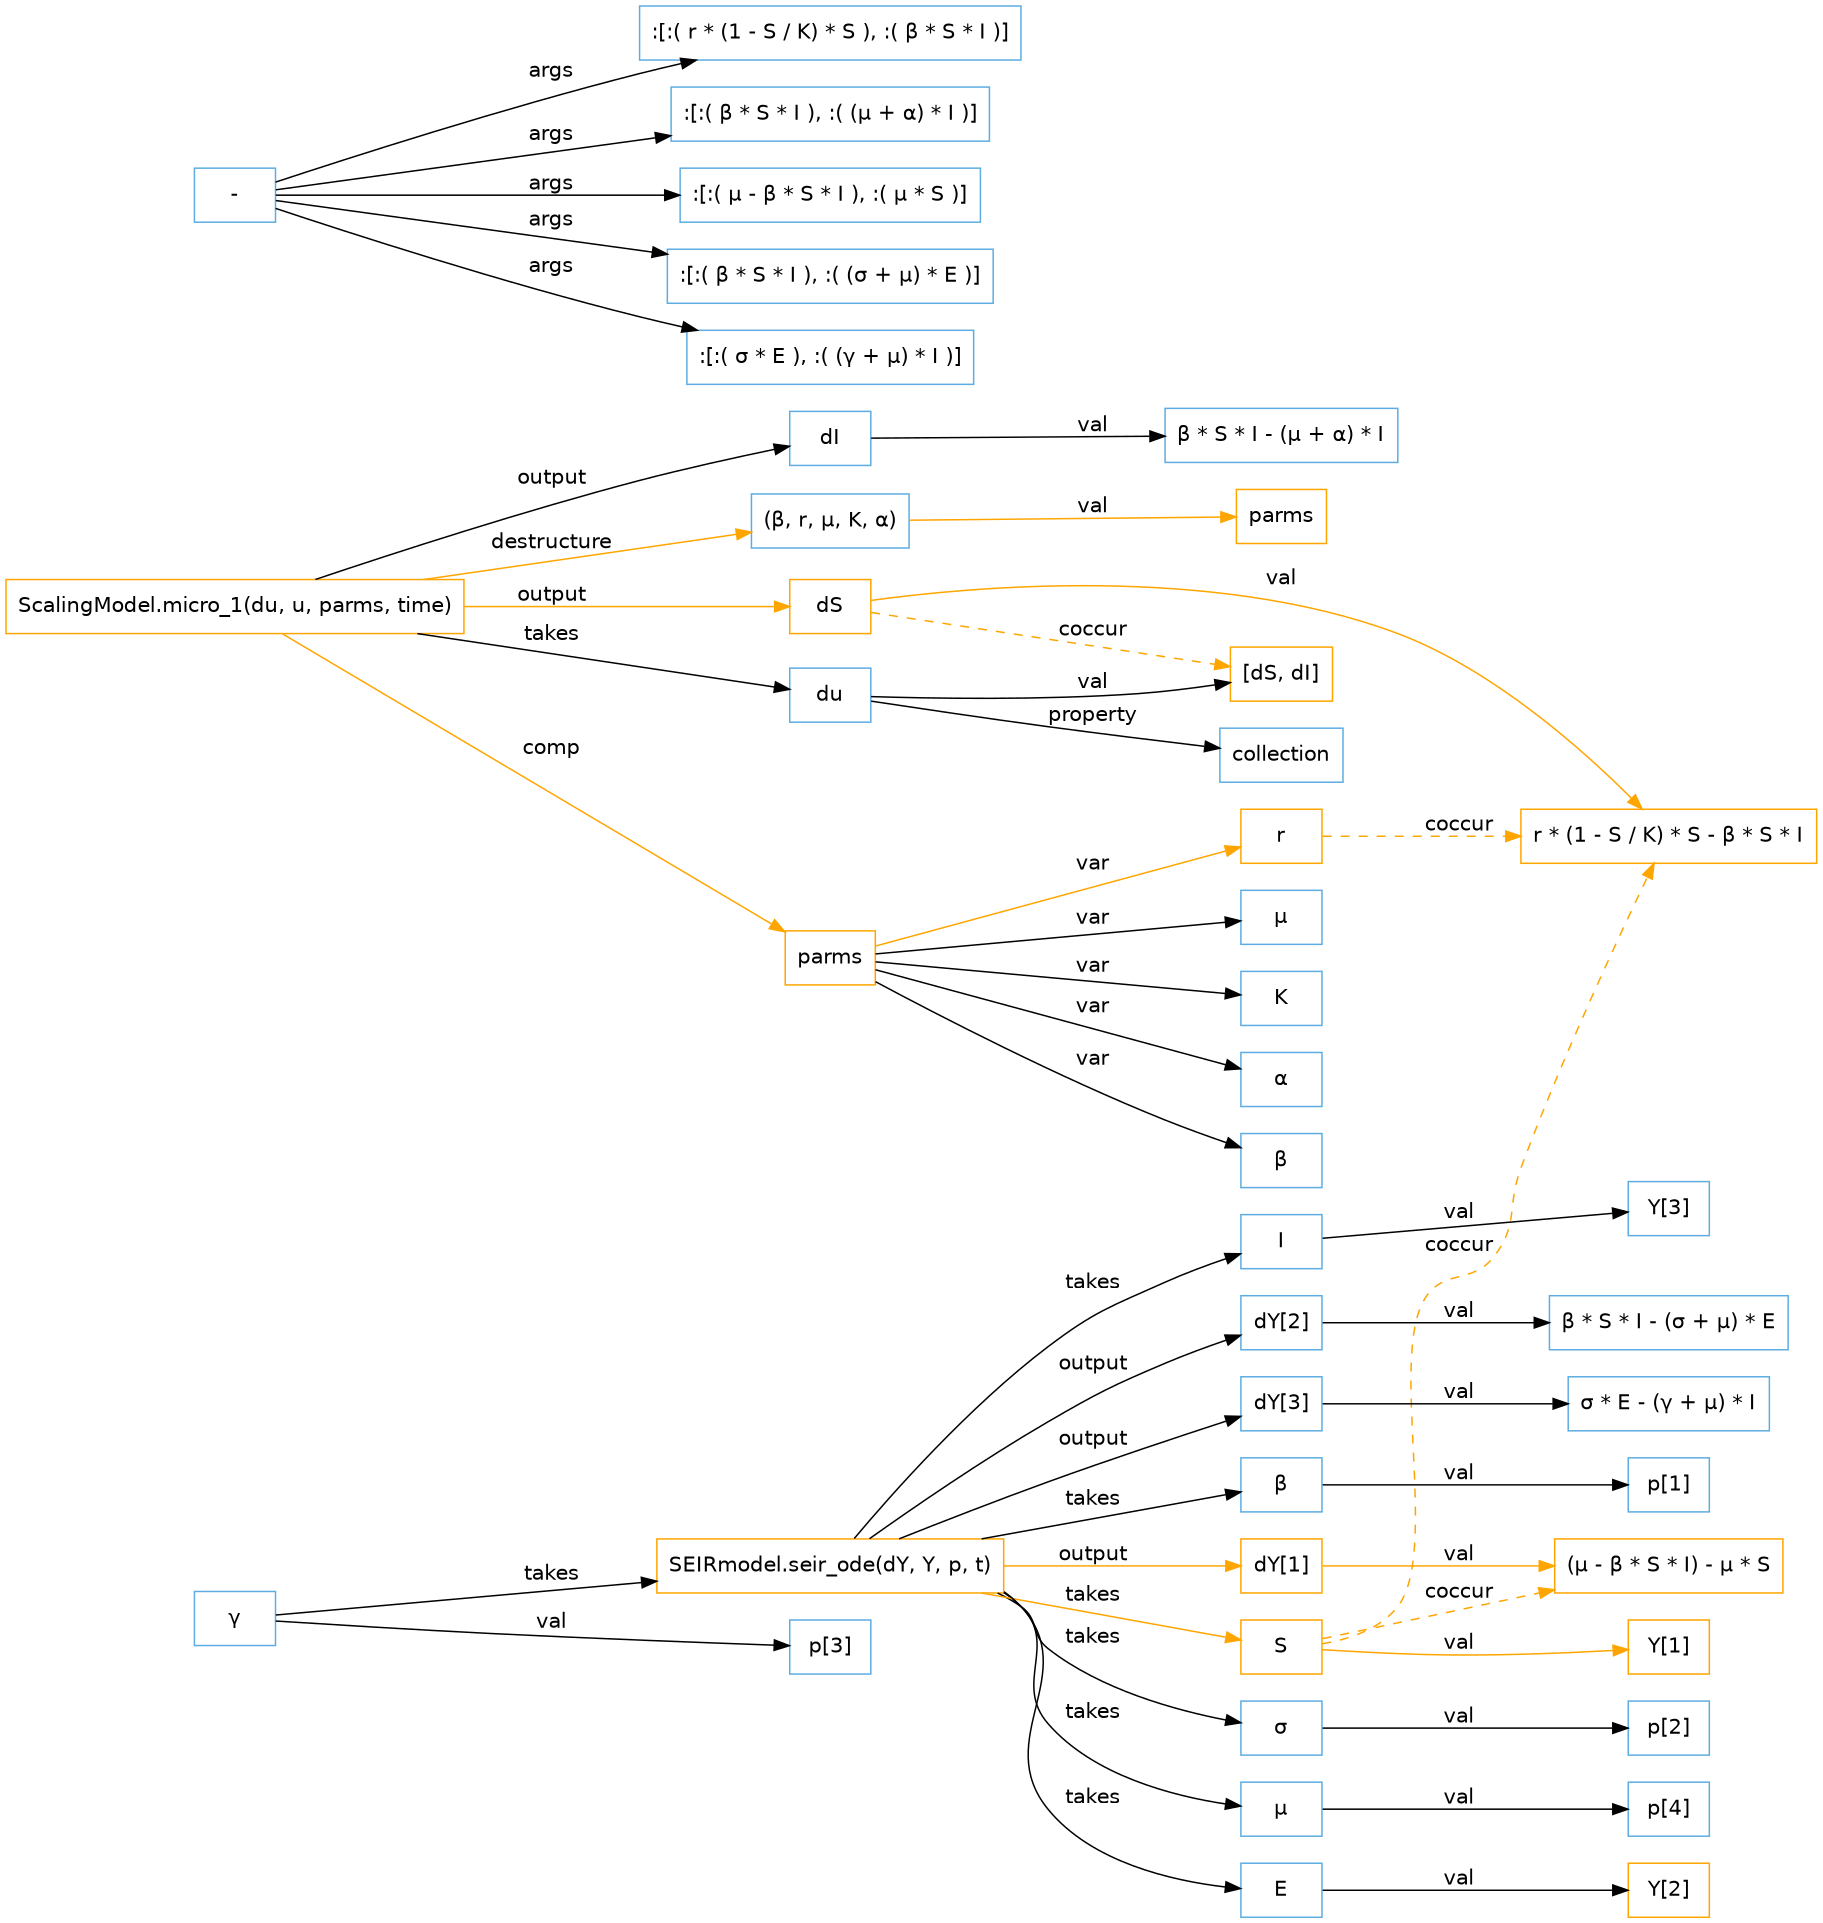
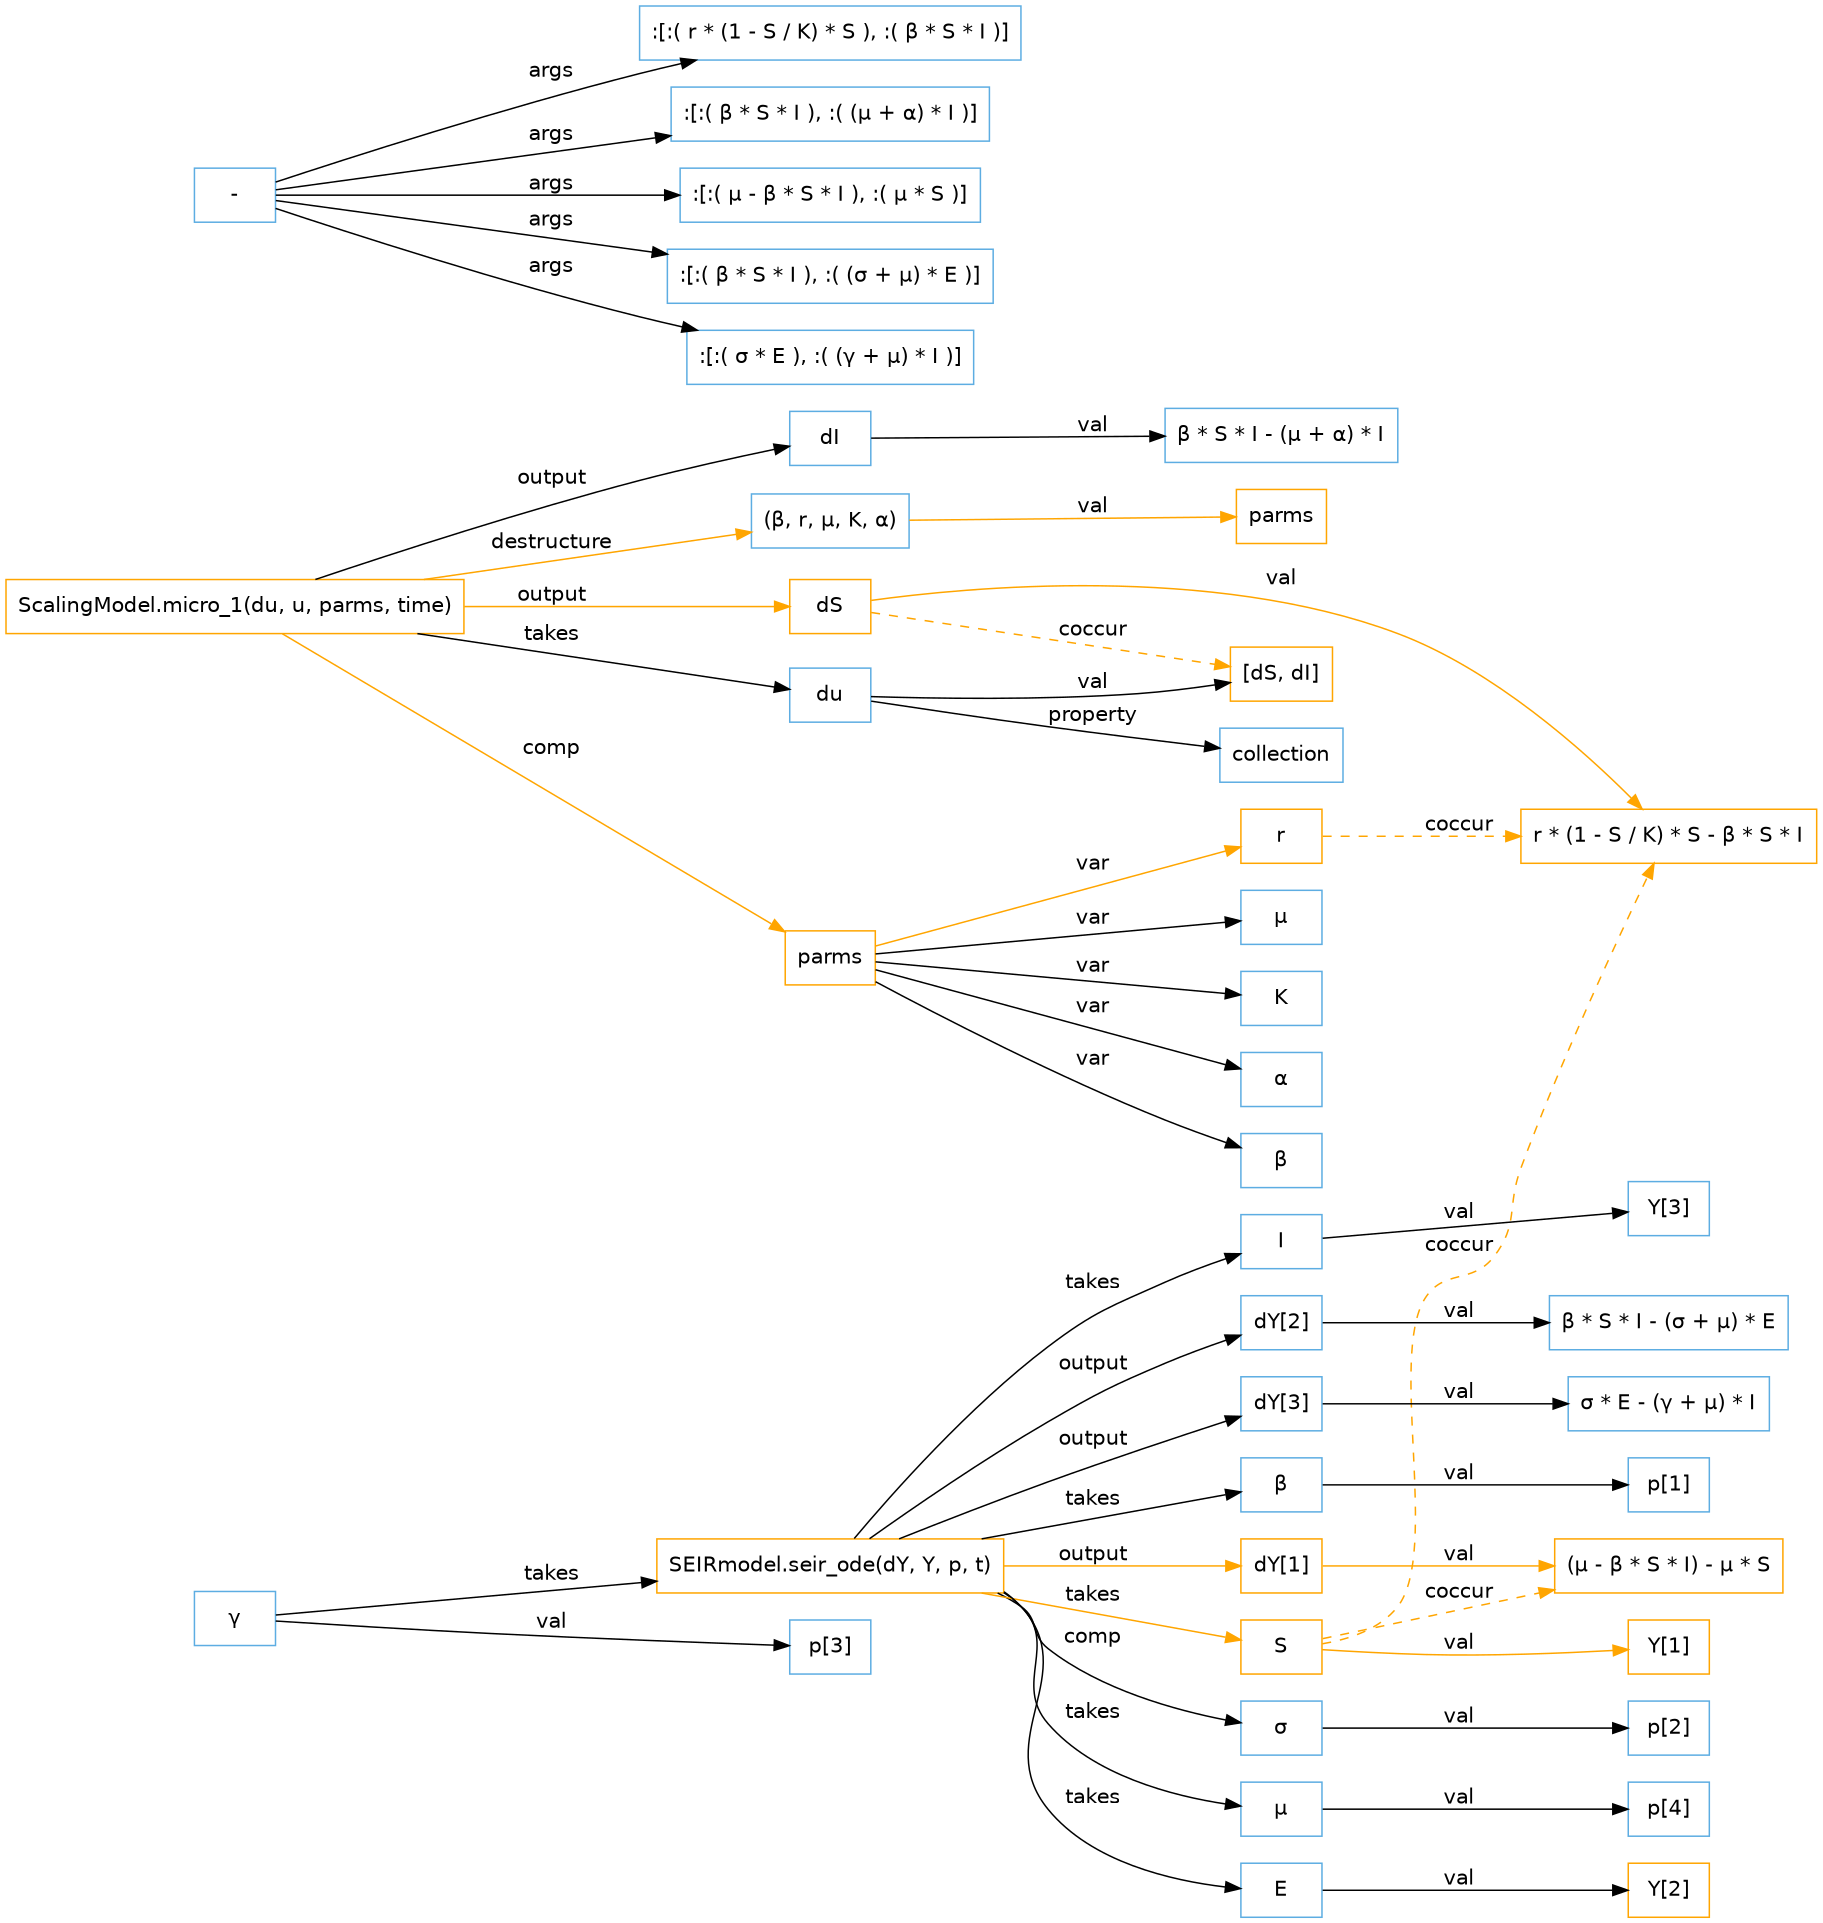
(1093, 1637) -> (1093, 1637)
